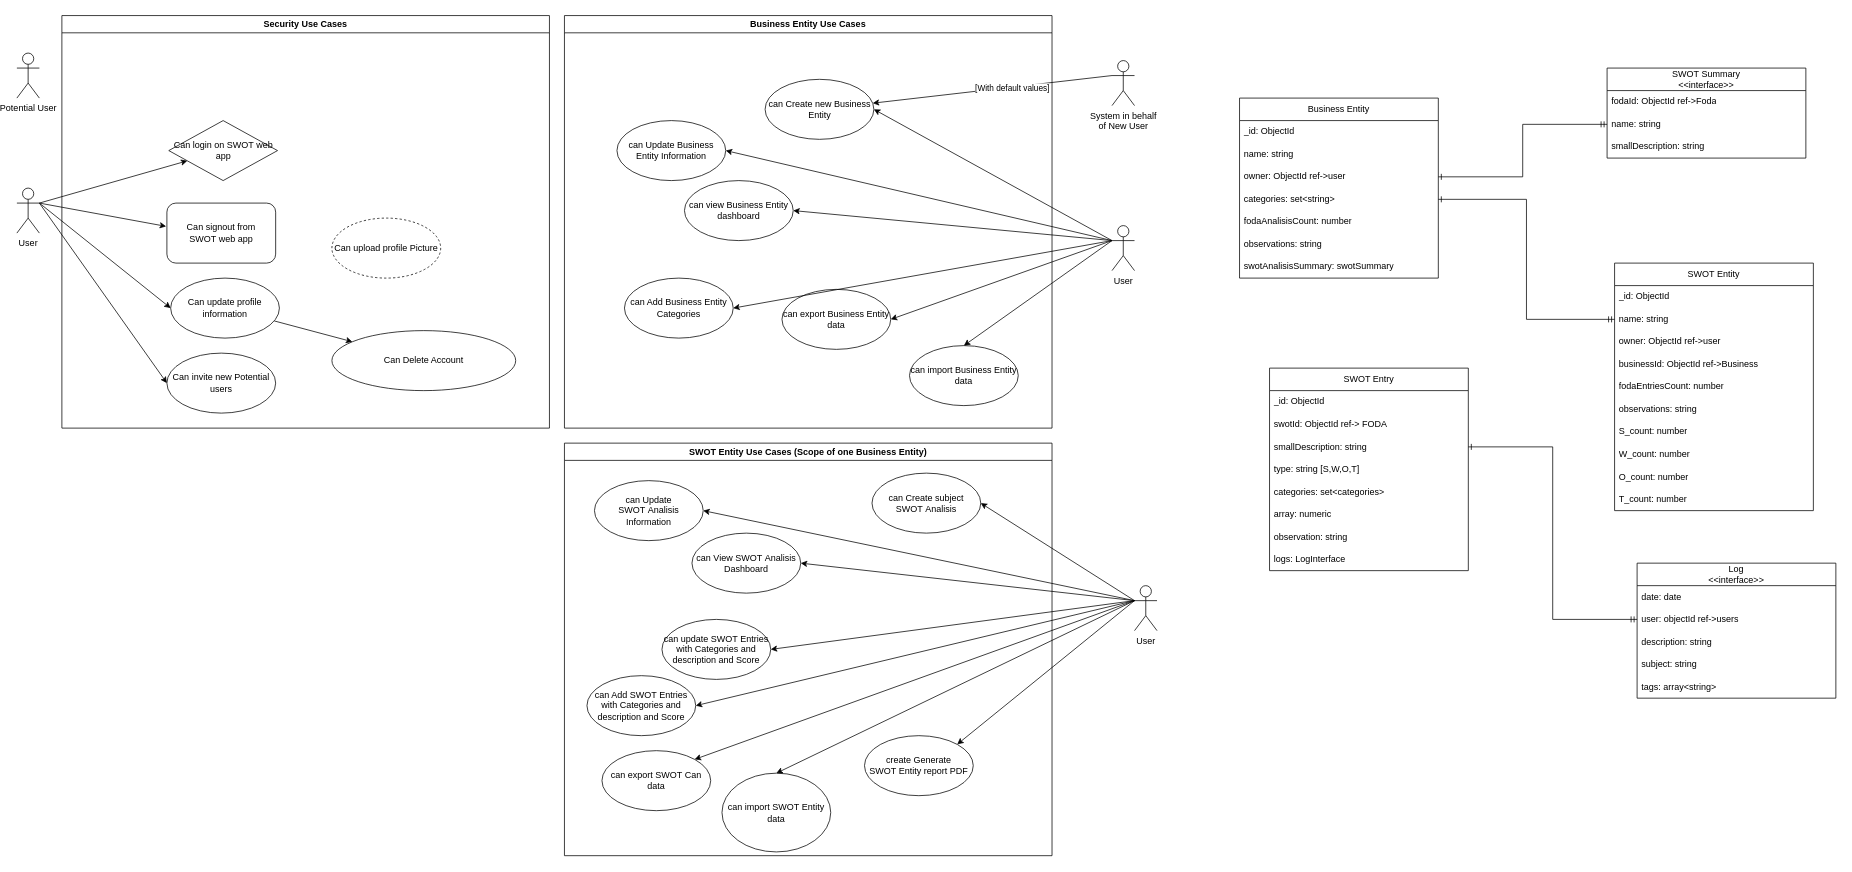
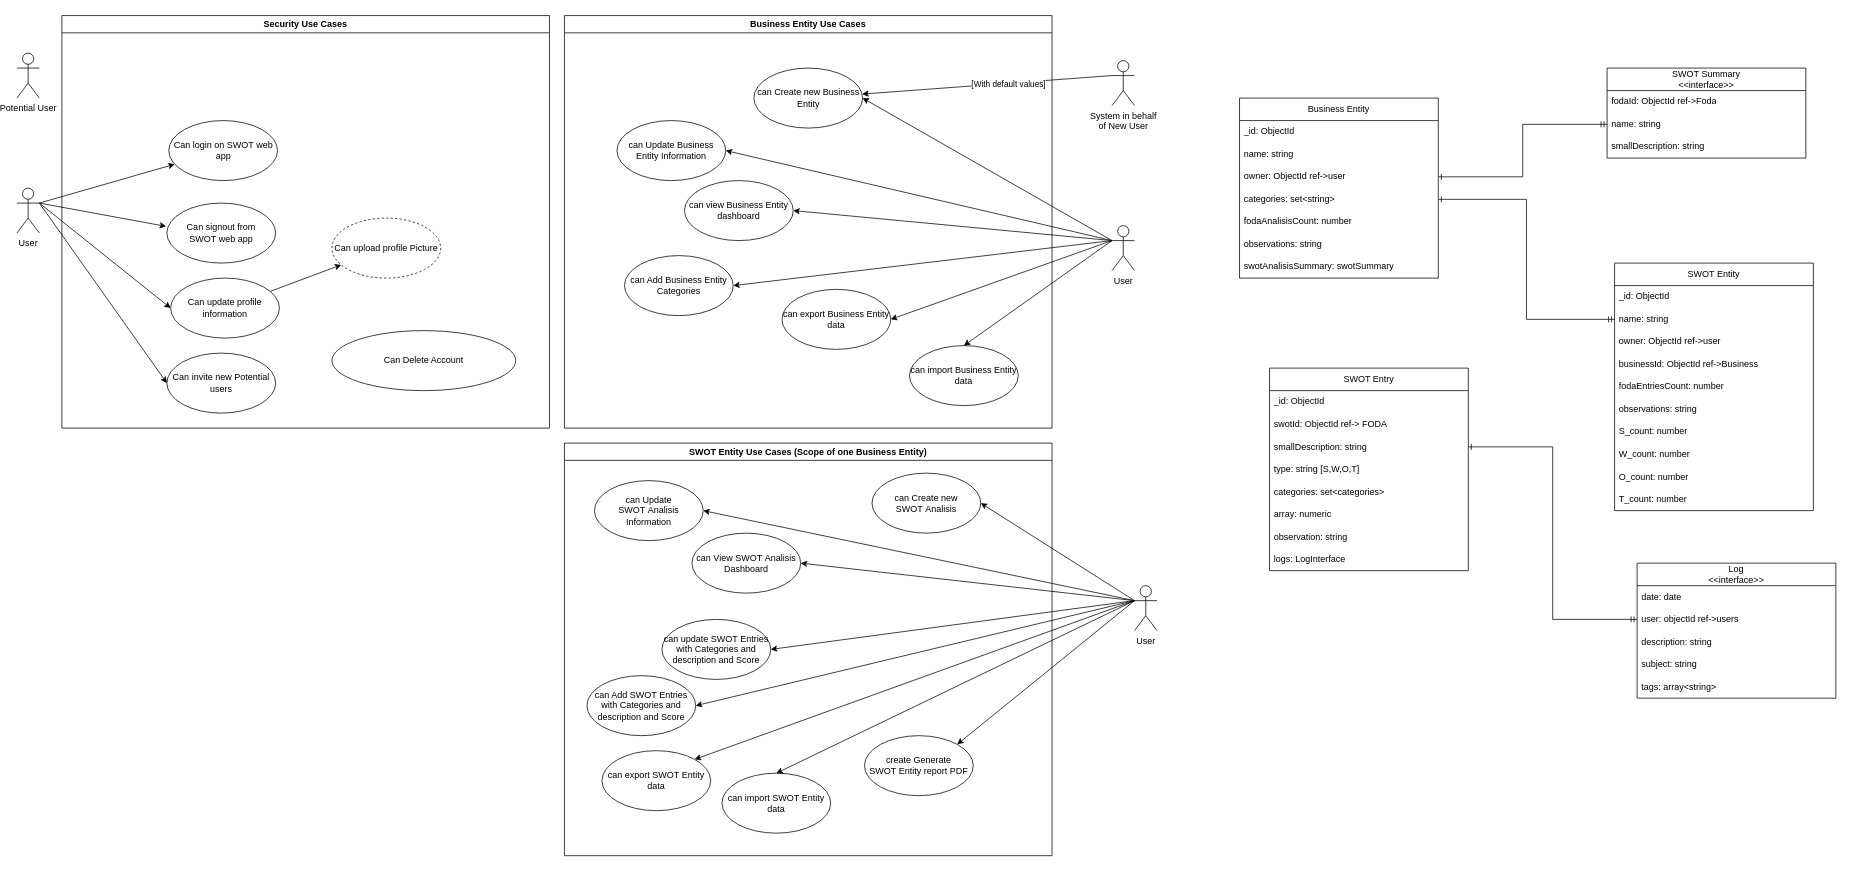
(819, 109) -> (808, 98)
(223, 150) -> (223, 150)
(221, 233) -> (221, 233)
none -> (303, 279)
(679, 308) -> (679, 285)
(311, 330) -> none
(926, 503) -> (926, 503)
(656, 780) -> (656, 780)
(776, 812) -> (776, 803)
